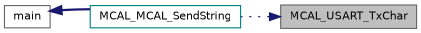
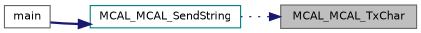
(76, 10) -> (64, 23)
(349, 17) -> (349, 17)
